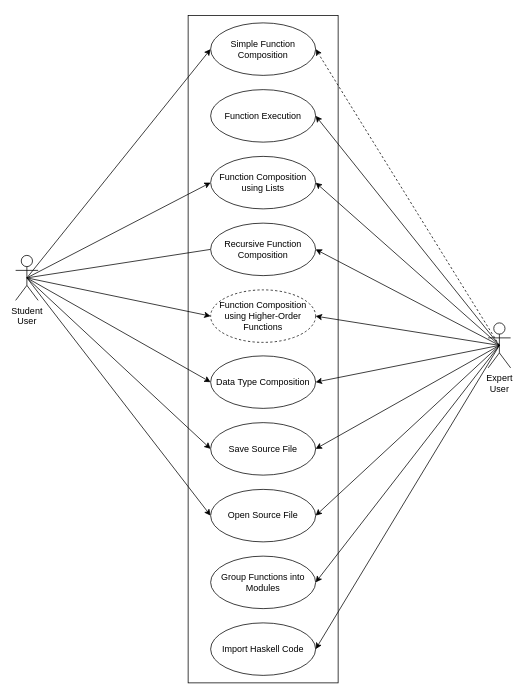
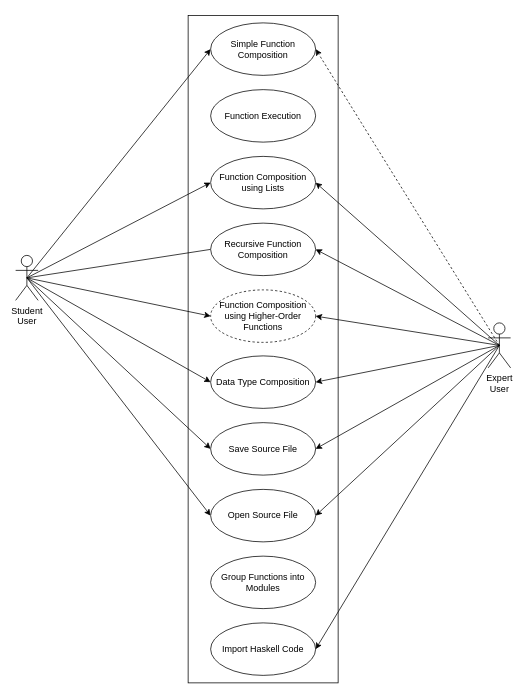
(405, 227) -> none
(404, 468) -> none
